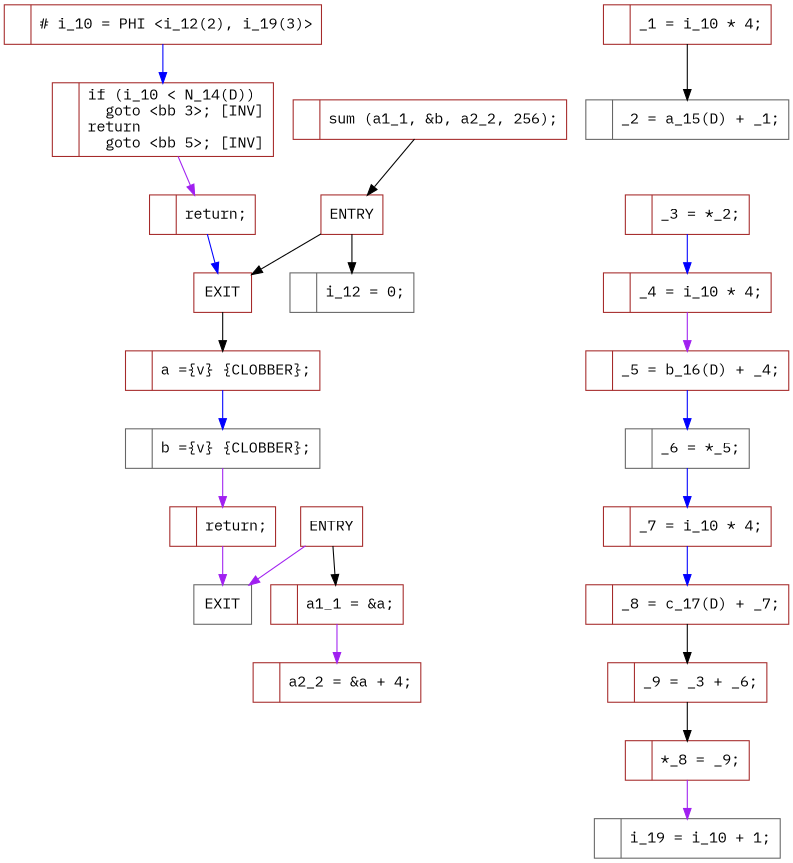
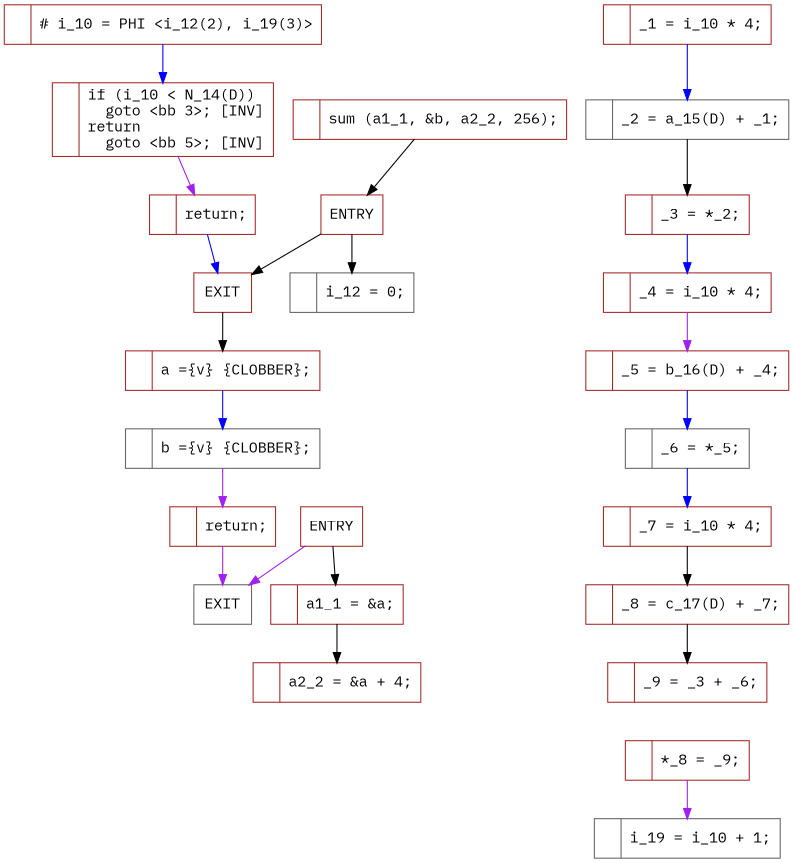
(687, 67) -> (687, 67)
none -> (687, 162)
(687, 560) -> (687, 560)
(337, 638) -> (337, 638)
(687, 716) -> none
